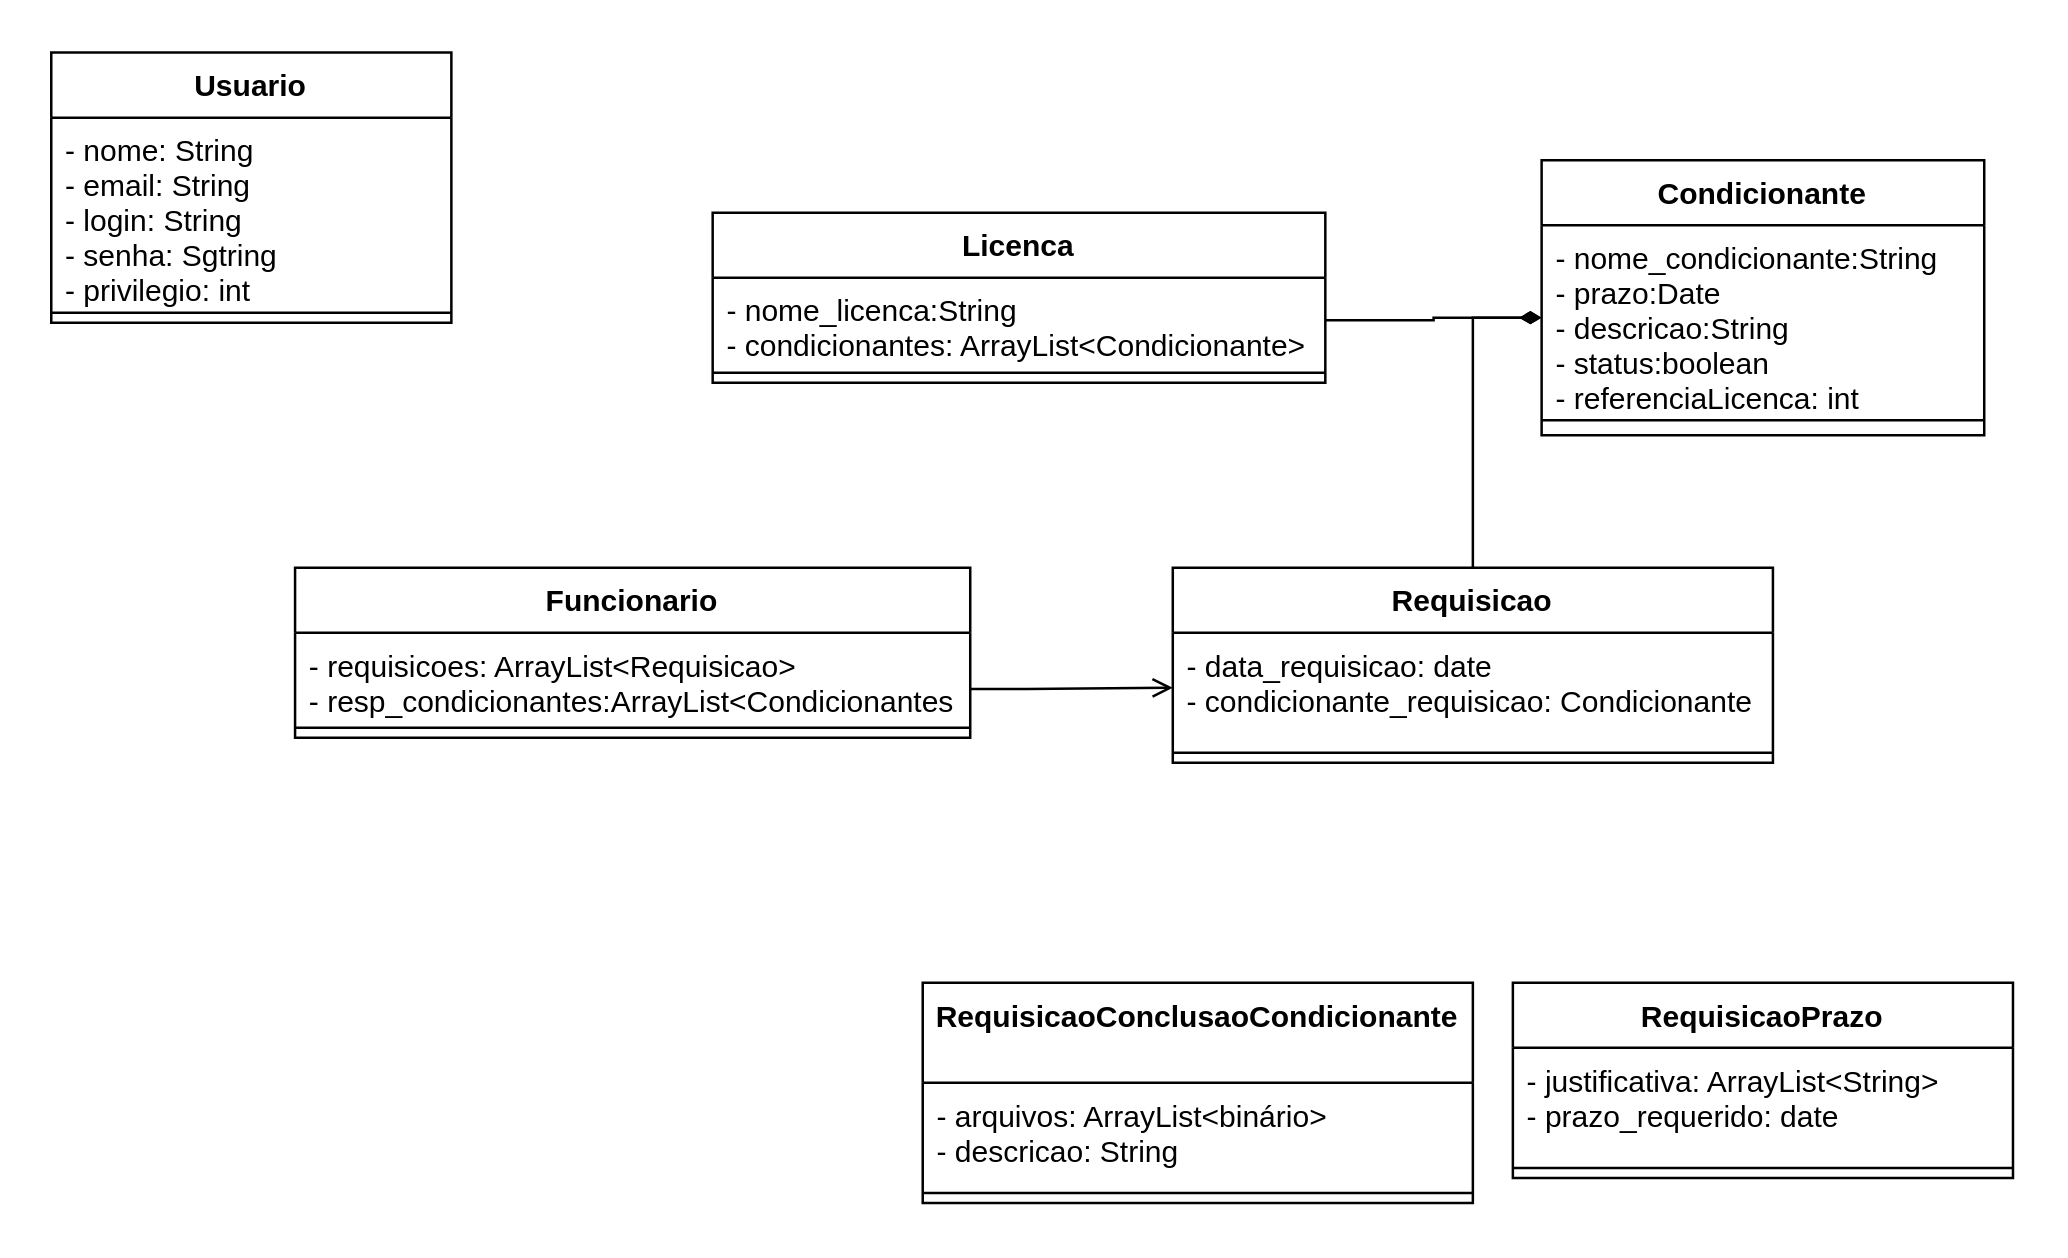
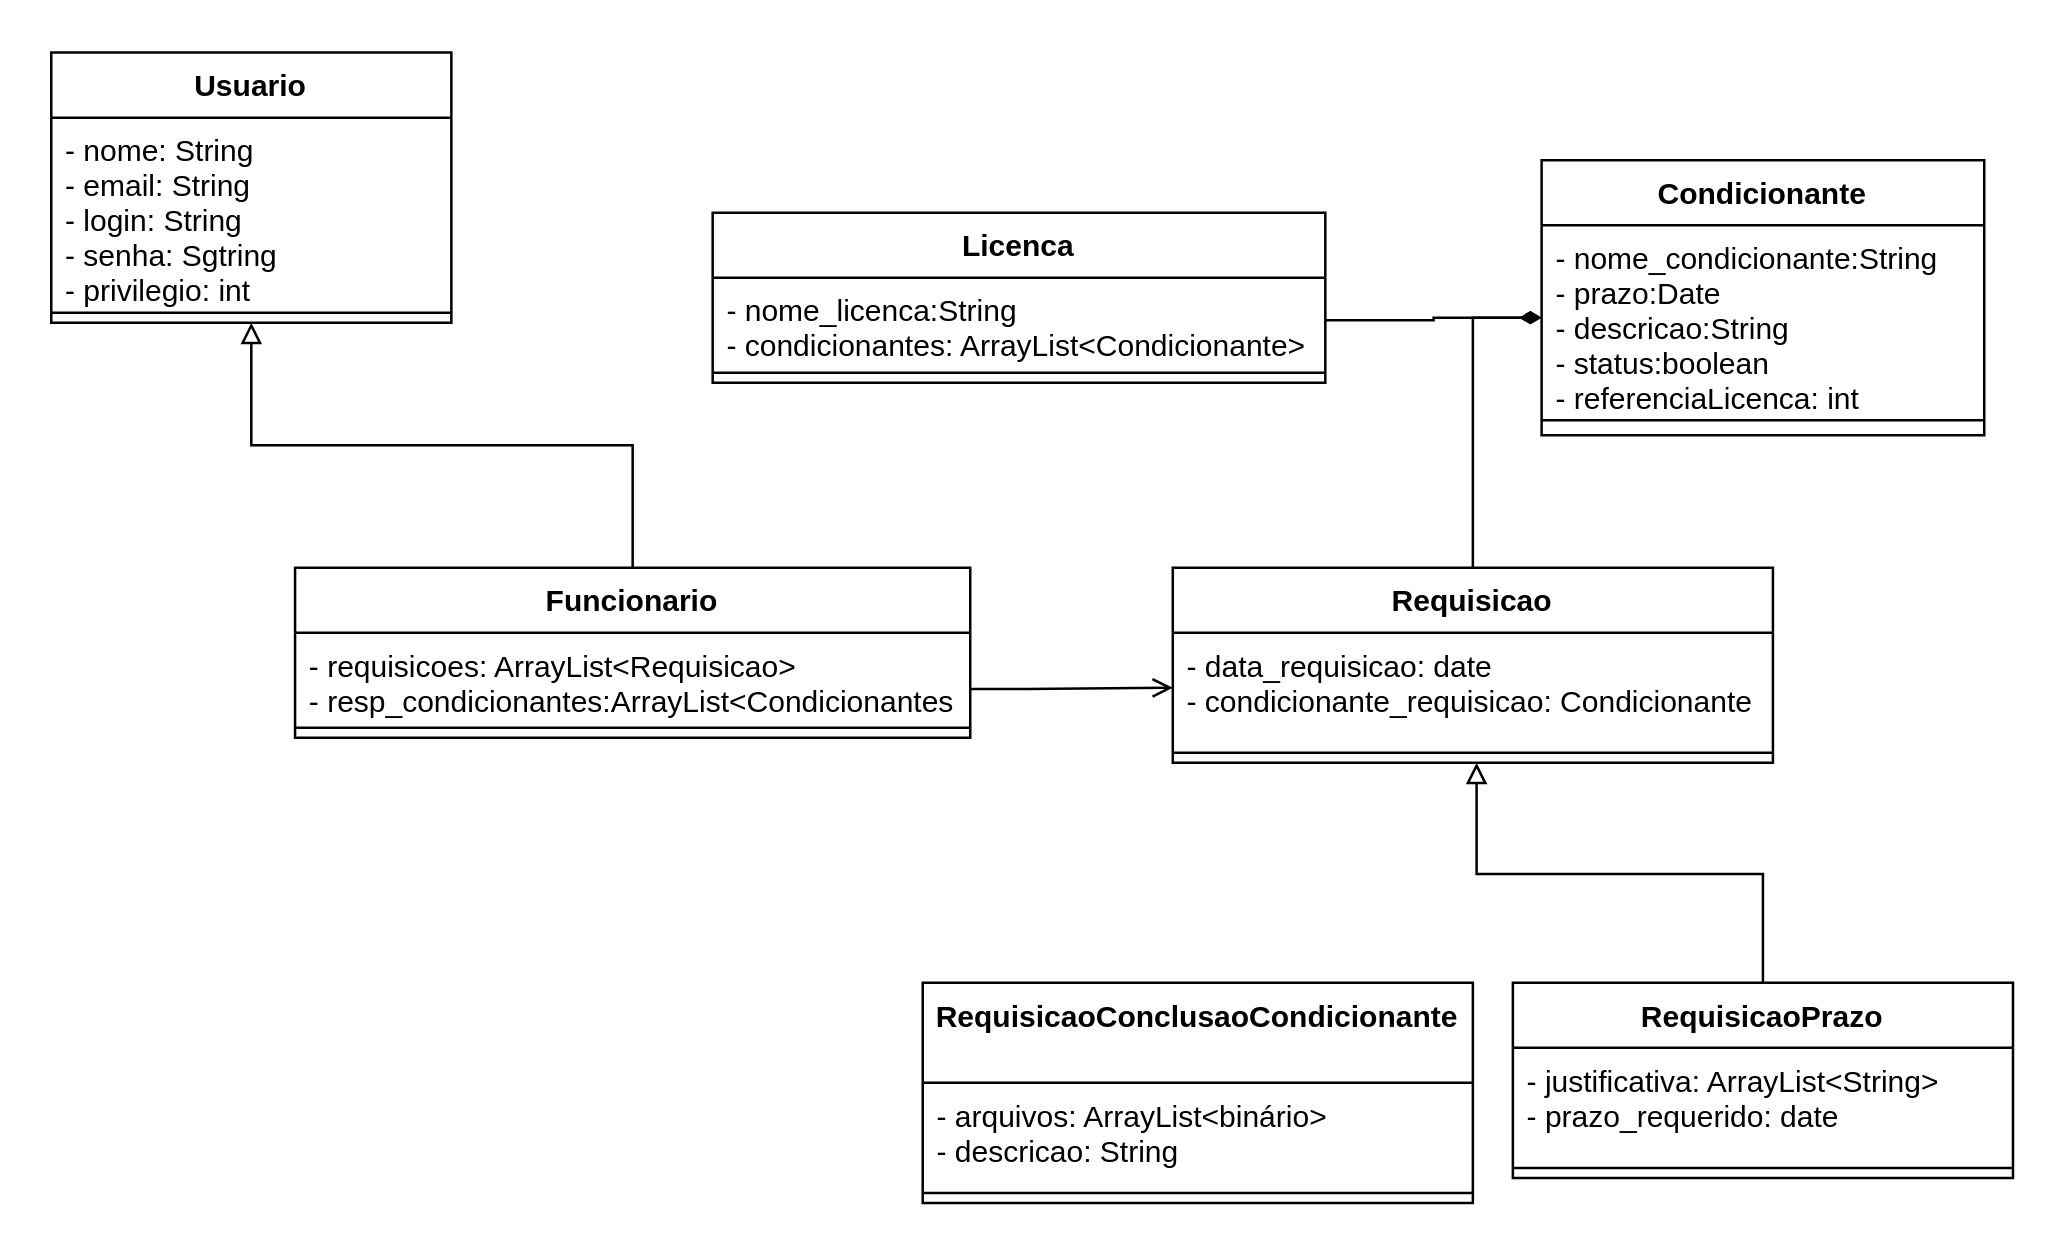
none -> (451, 445)
none -> (1628, 874)
